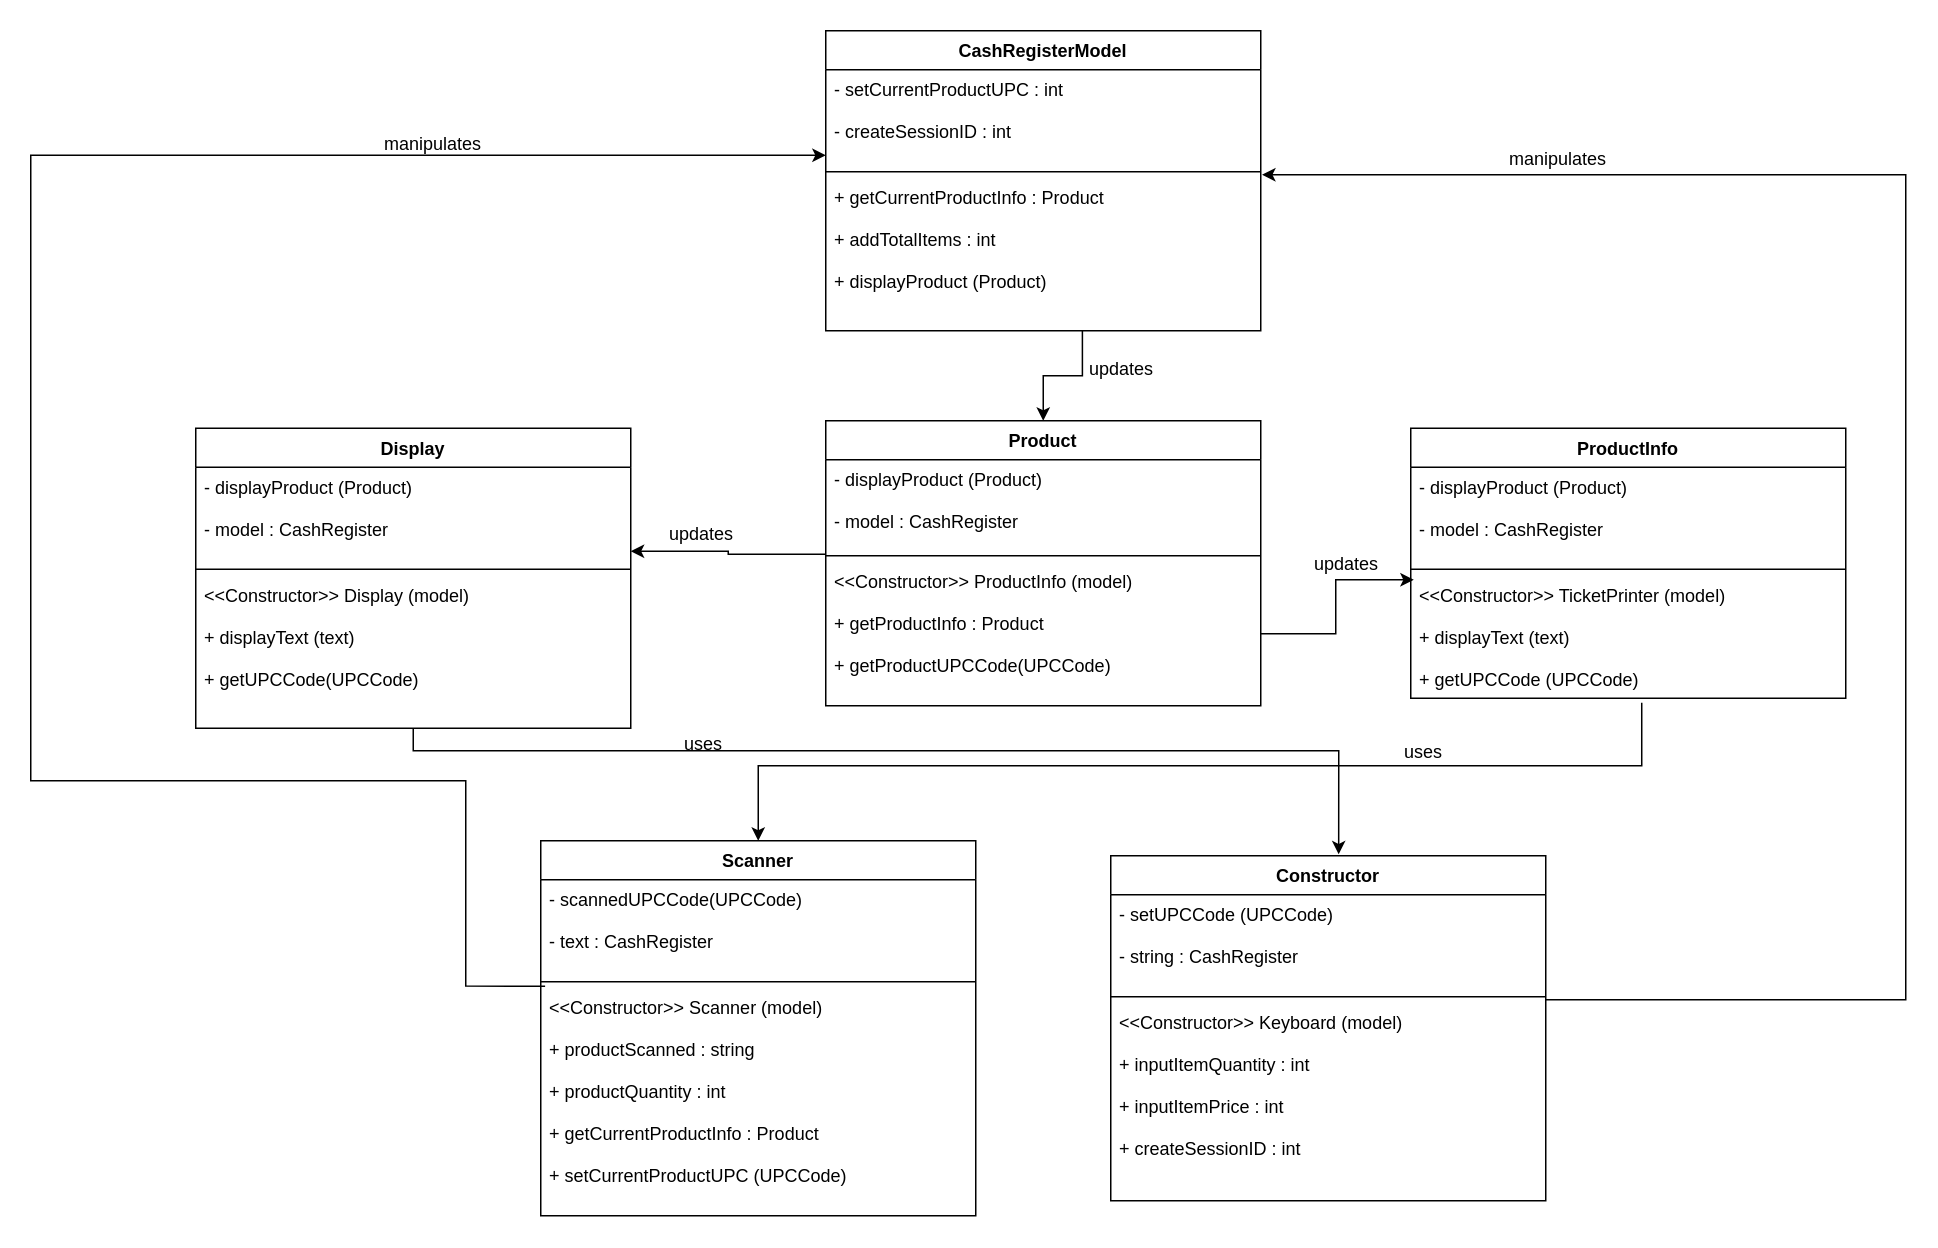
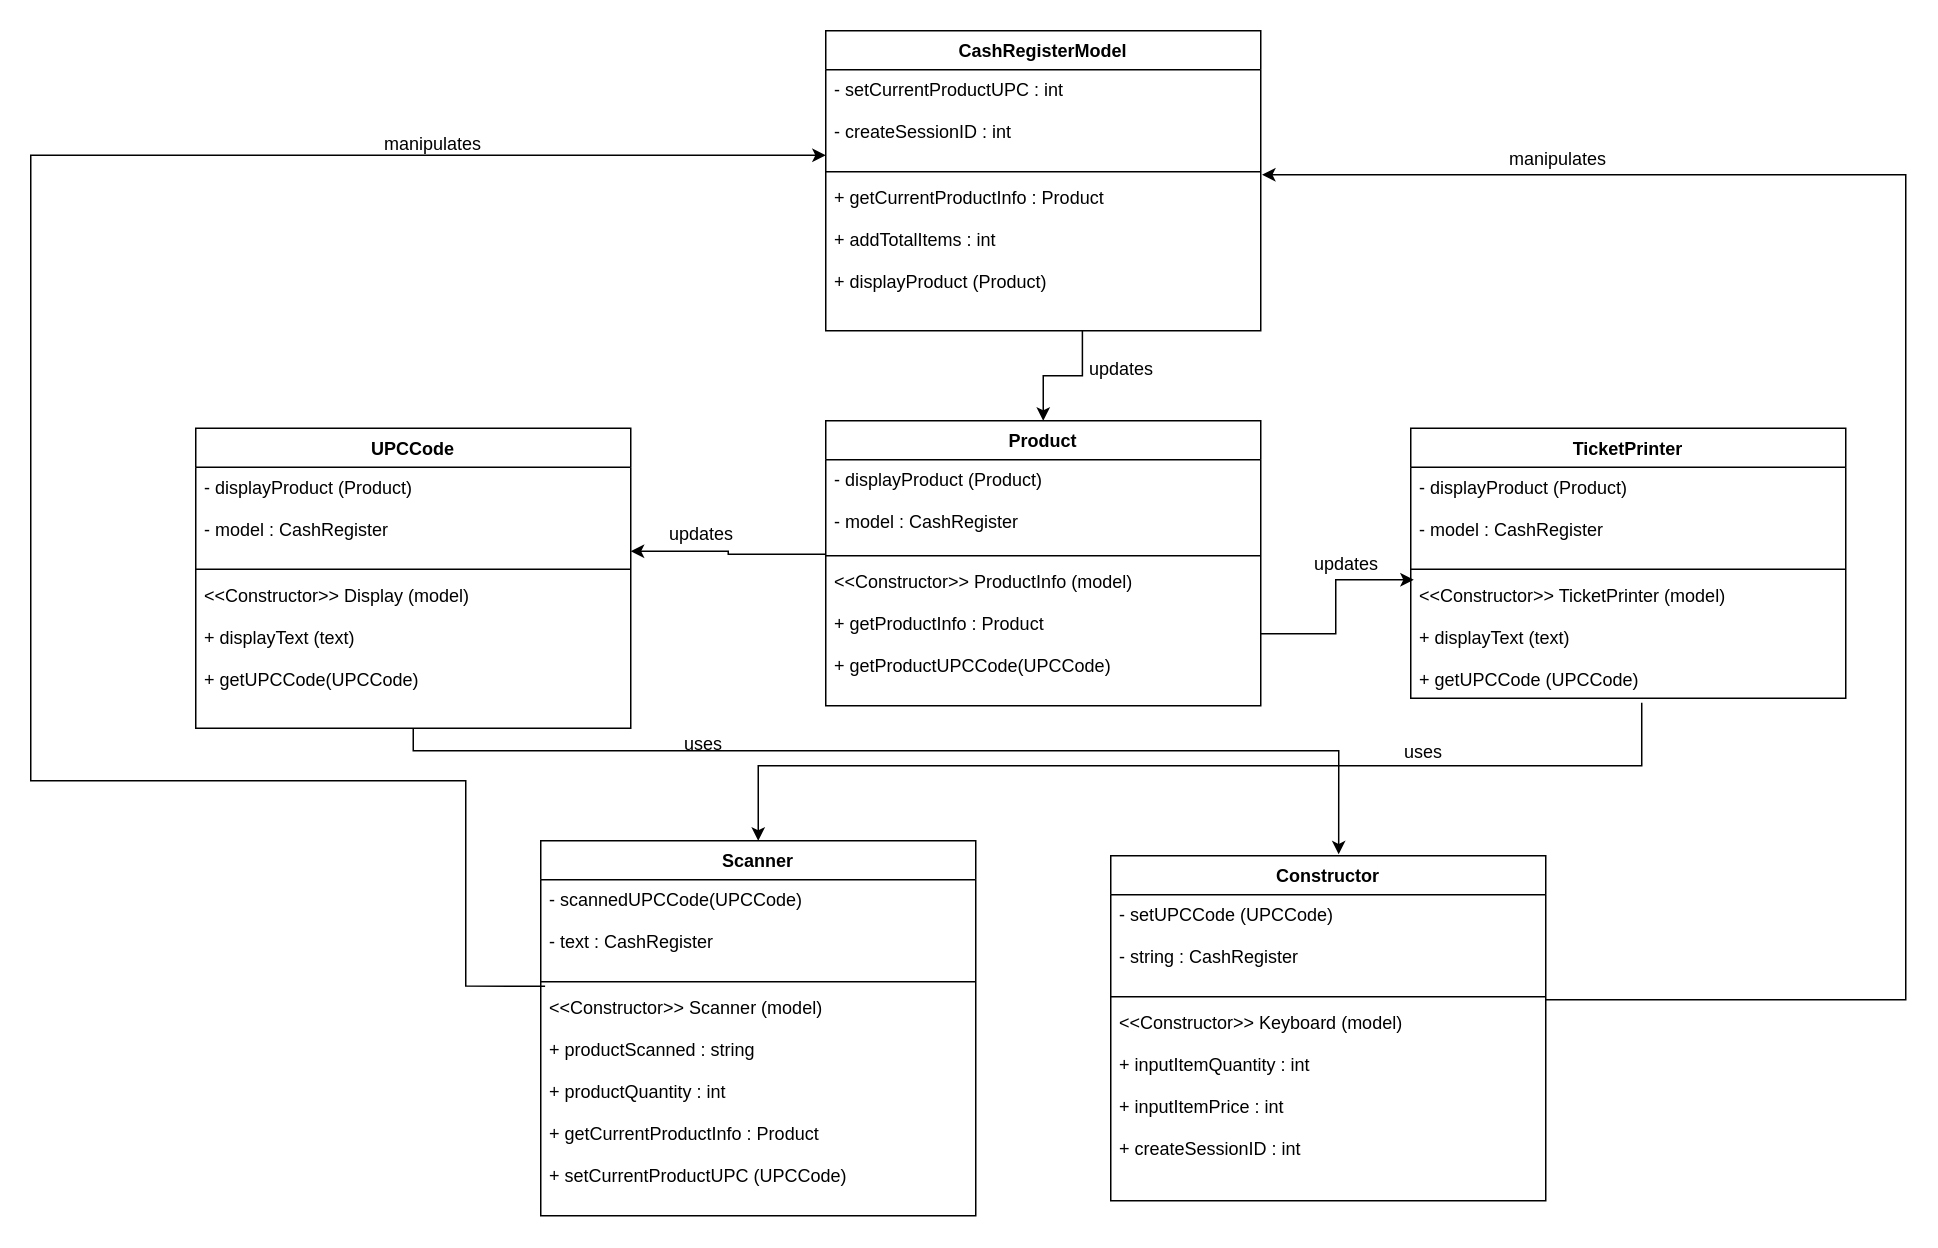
(413, 449) -> (413, 449)
(1628, 449) -> (1628, 449)
